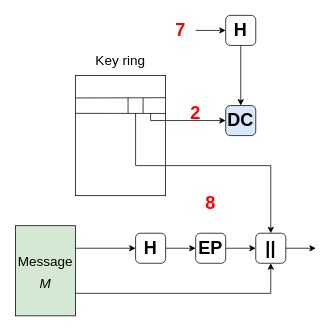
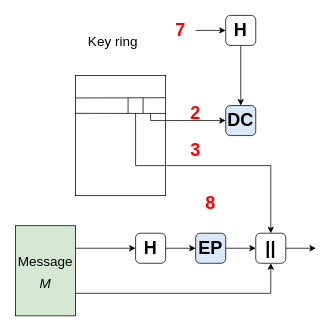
(120, 60) -> (113, 42)
none -> (195, 150)
(210, 248) -> (210, 248)
